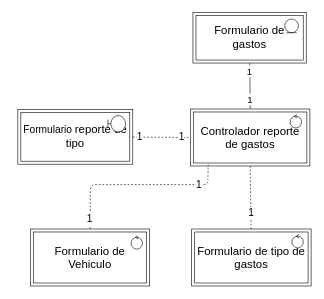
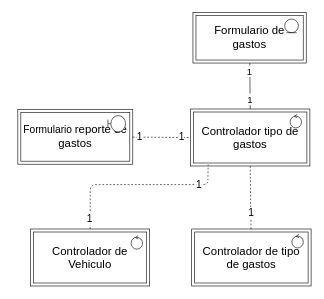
(75, 137) -> (75, 137)
(250, 138) -> (250, 138)
(90, 258) -> (90, 258)
(251, 258) -> (251, 258)
